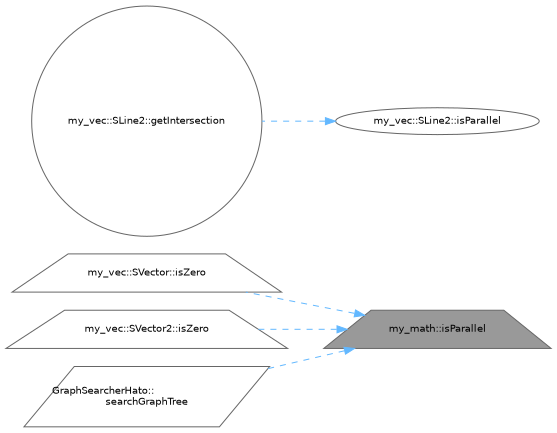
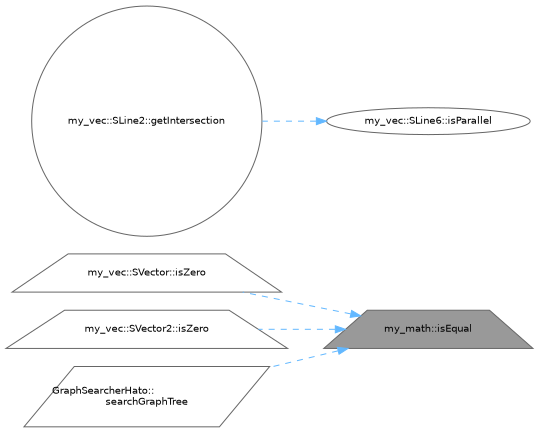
(437, 121) -> (428, 121)
(437, 329) -> (428, 329)
